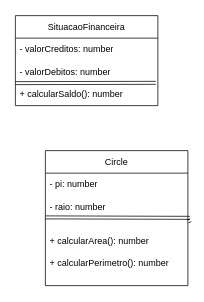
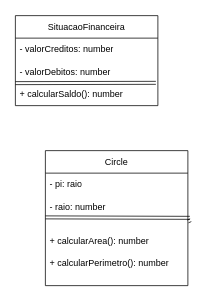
(75, 184) -> (69, 184)
